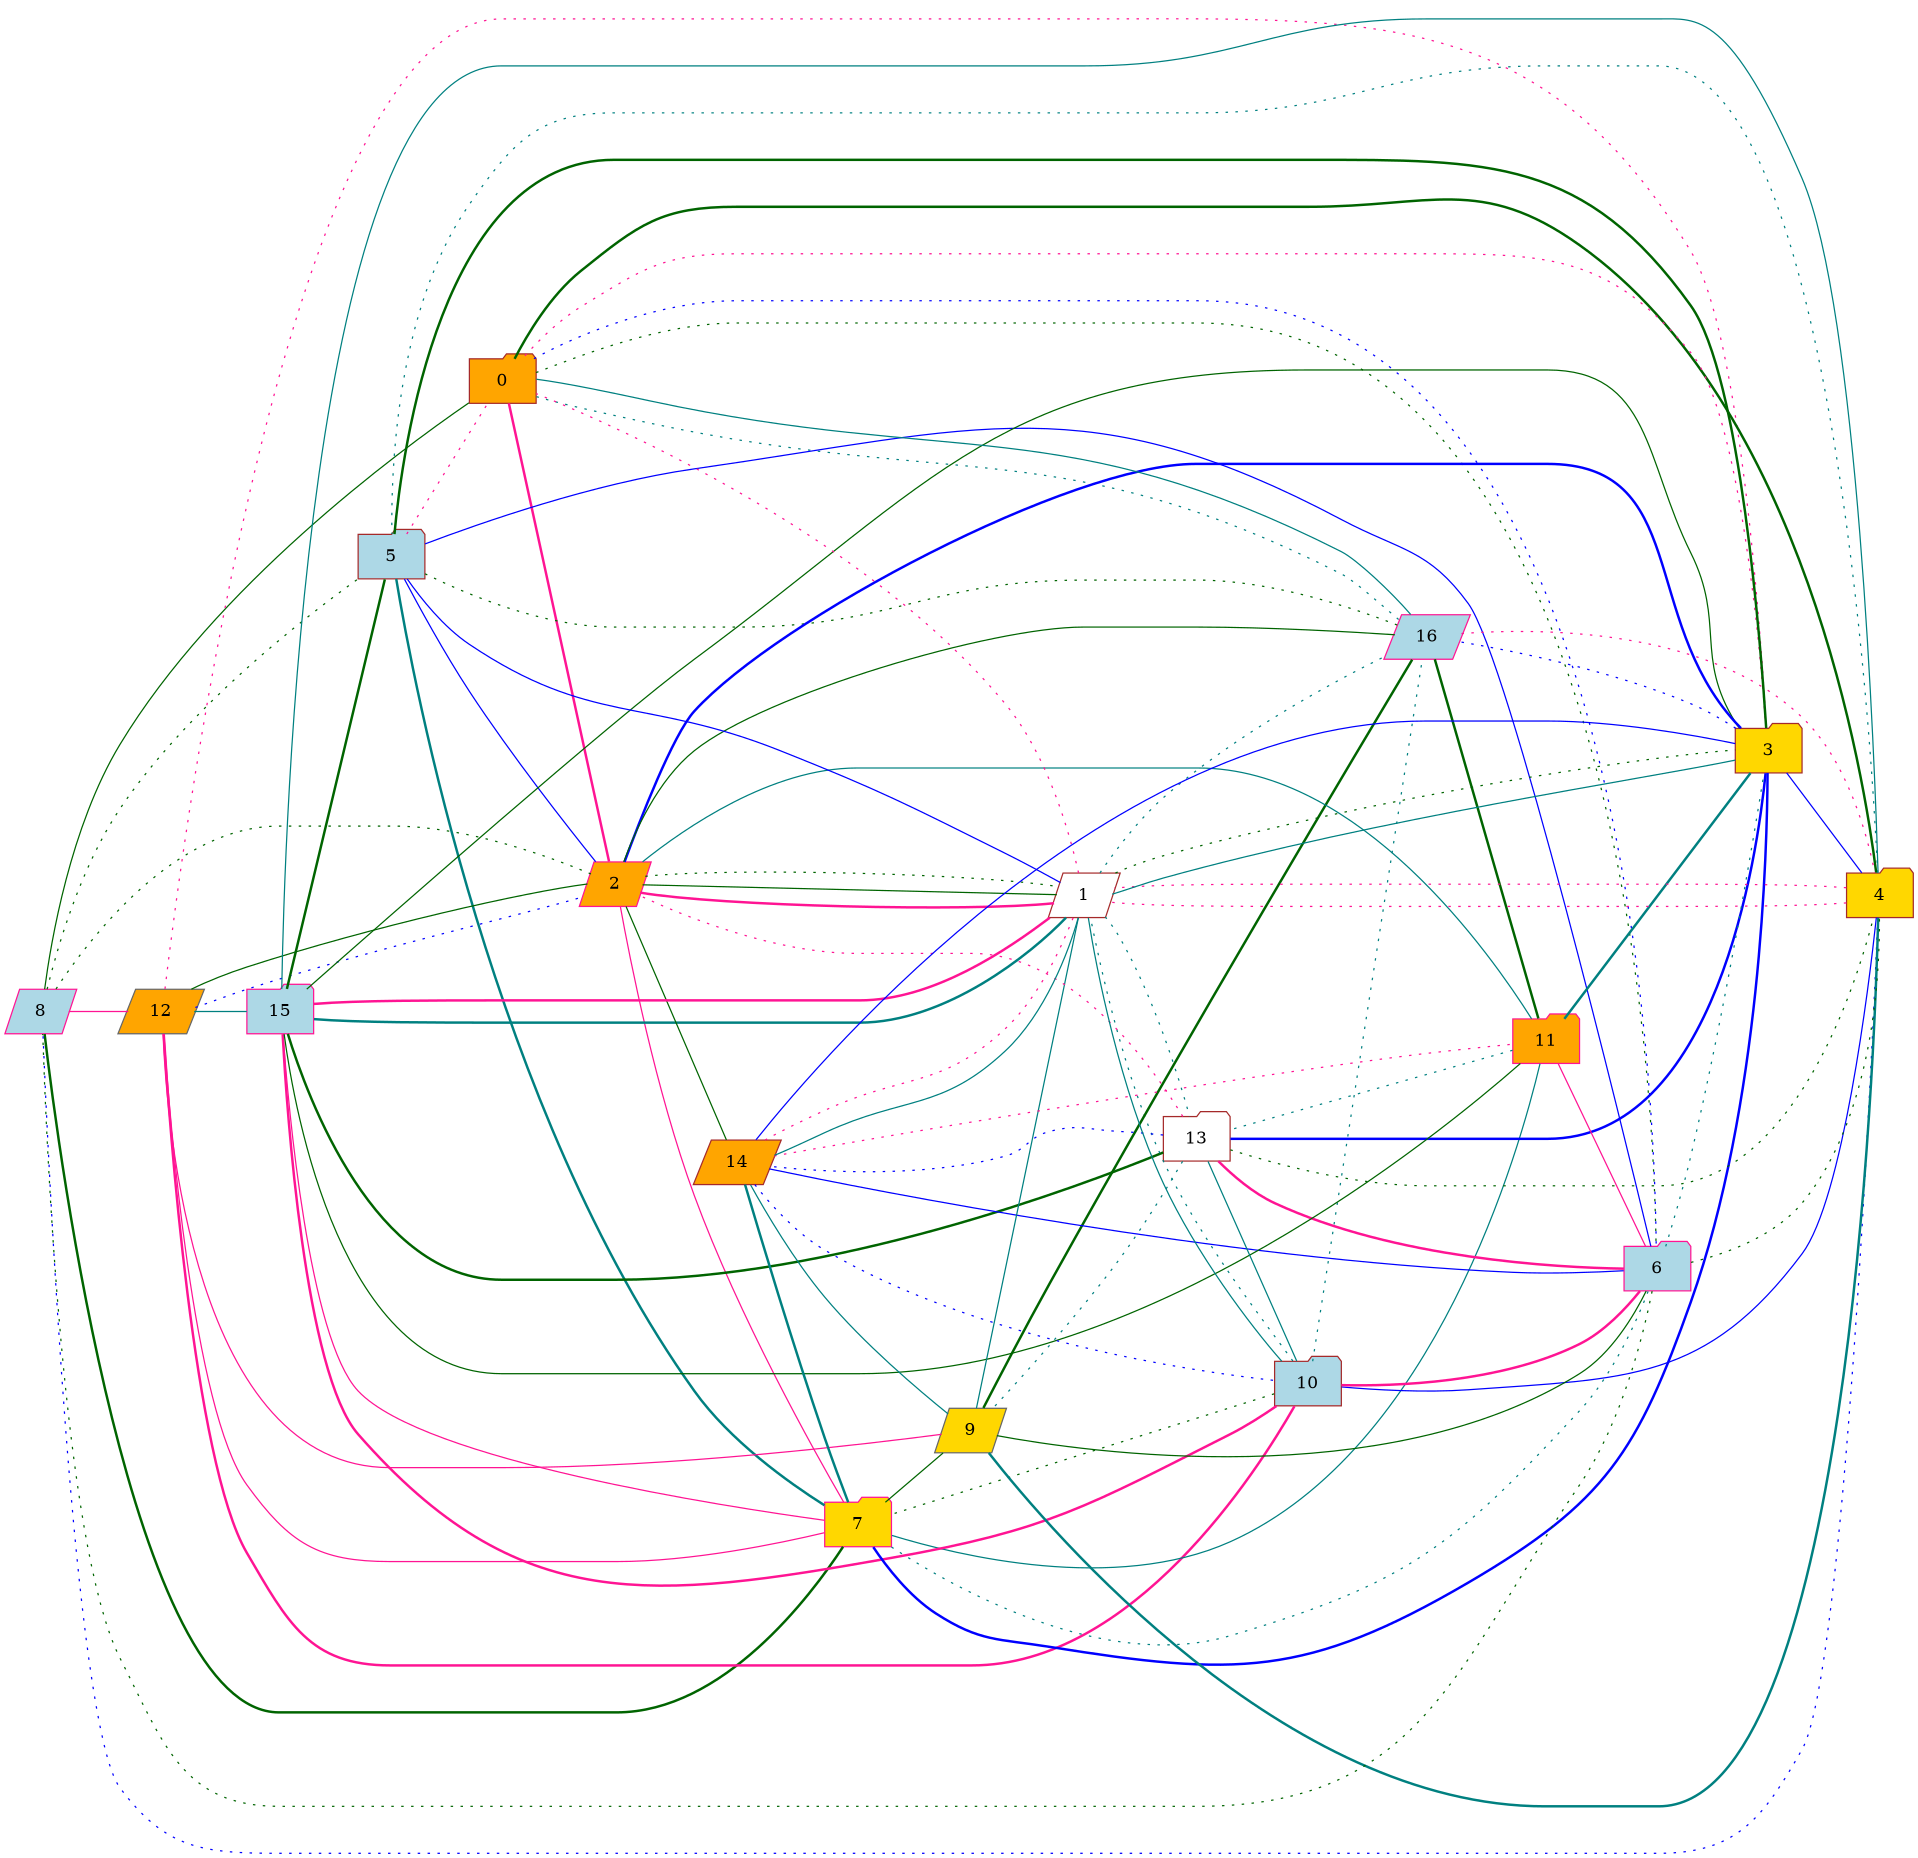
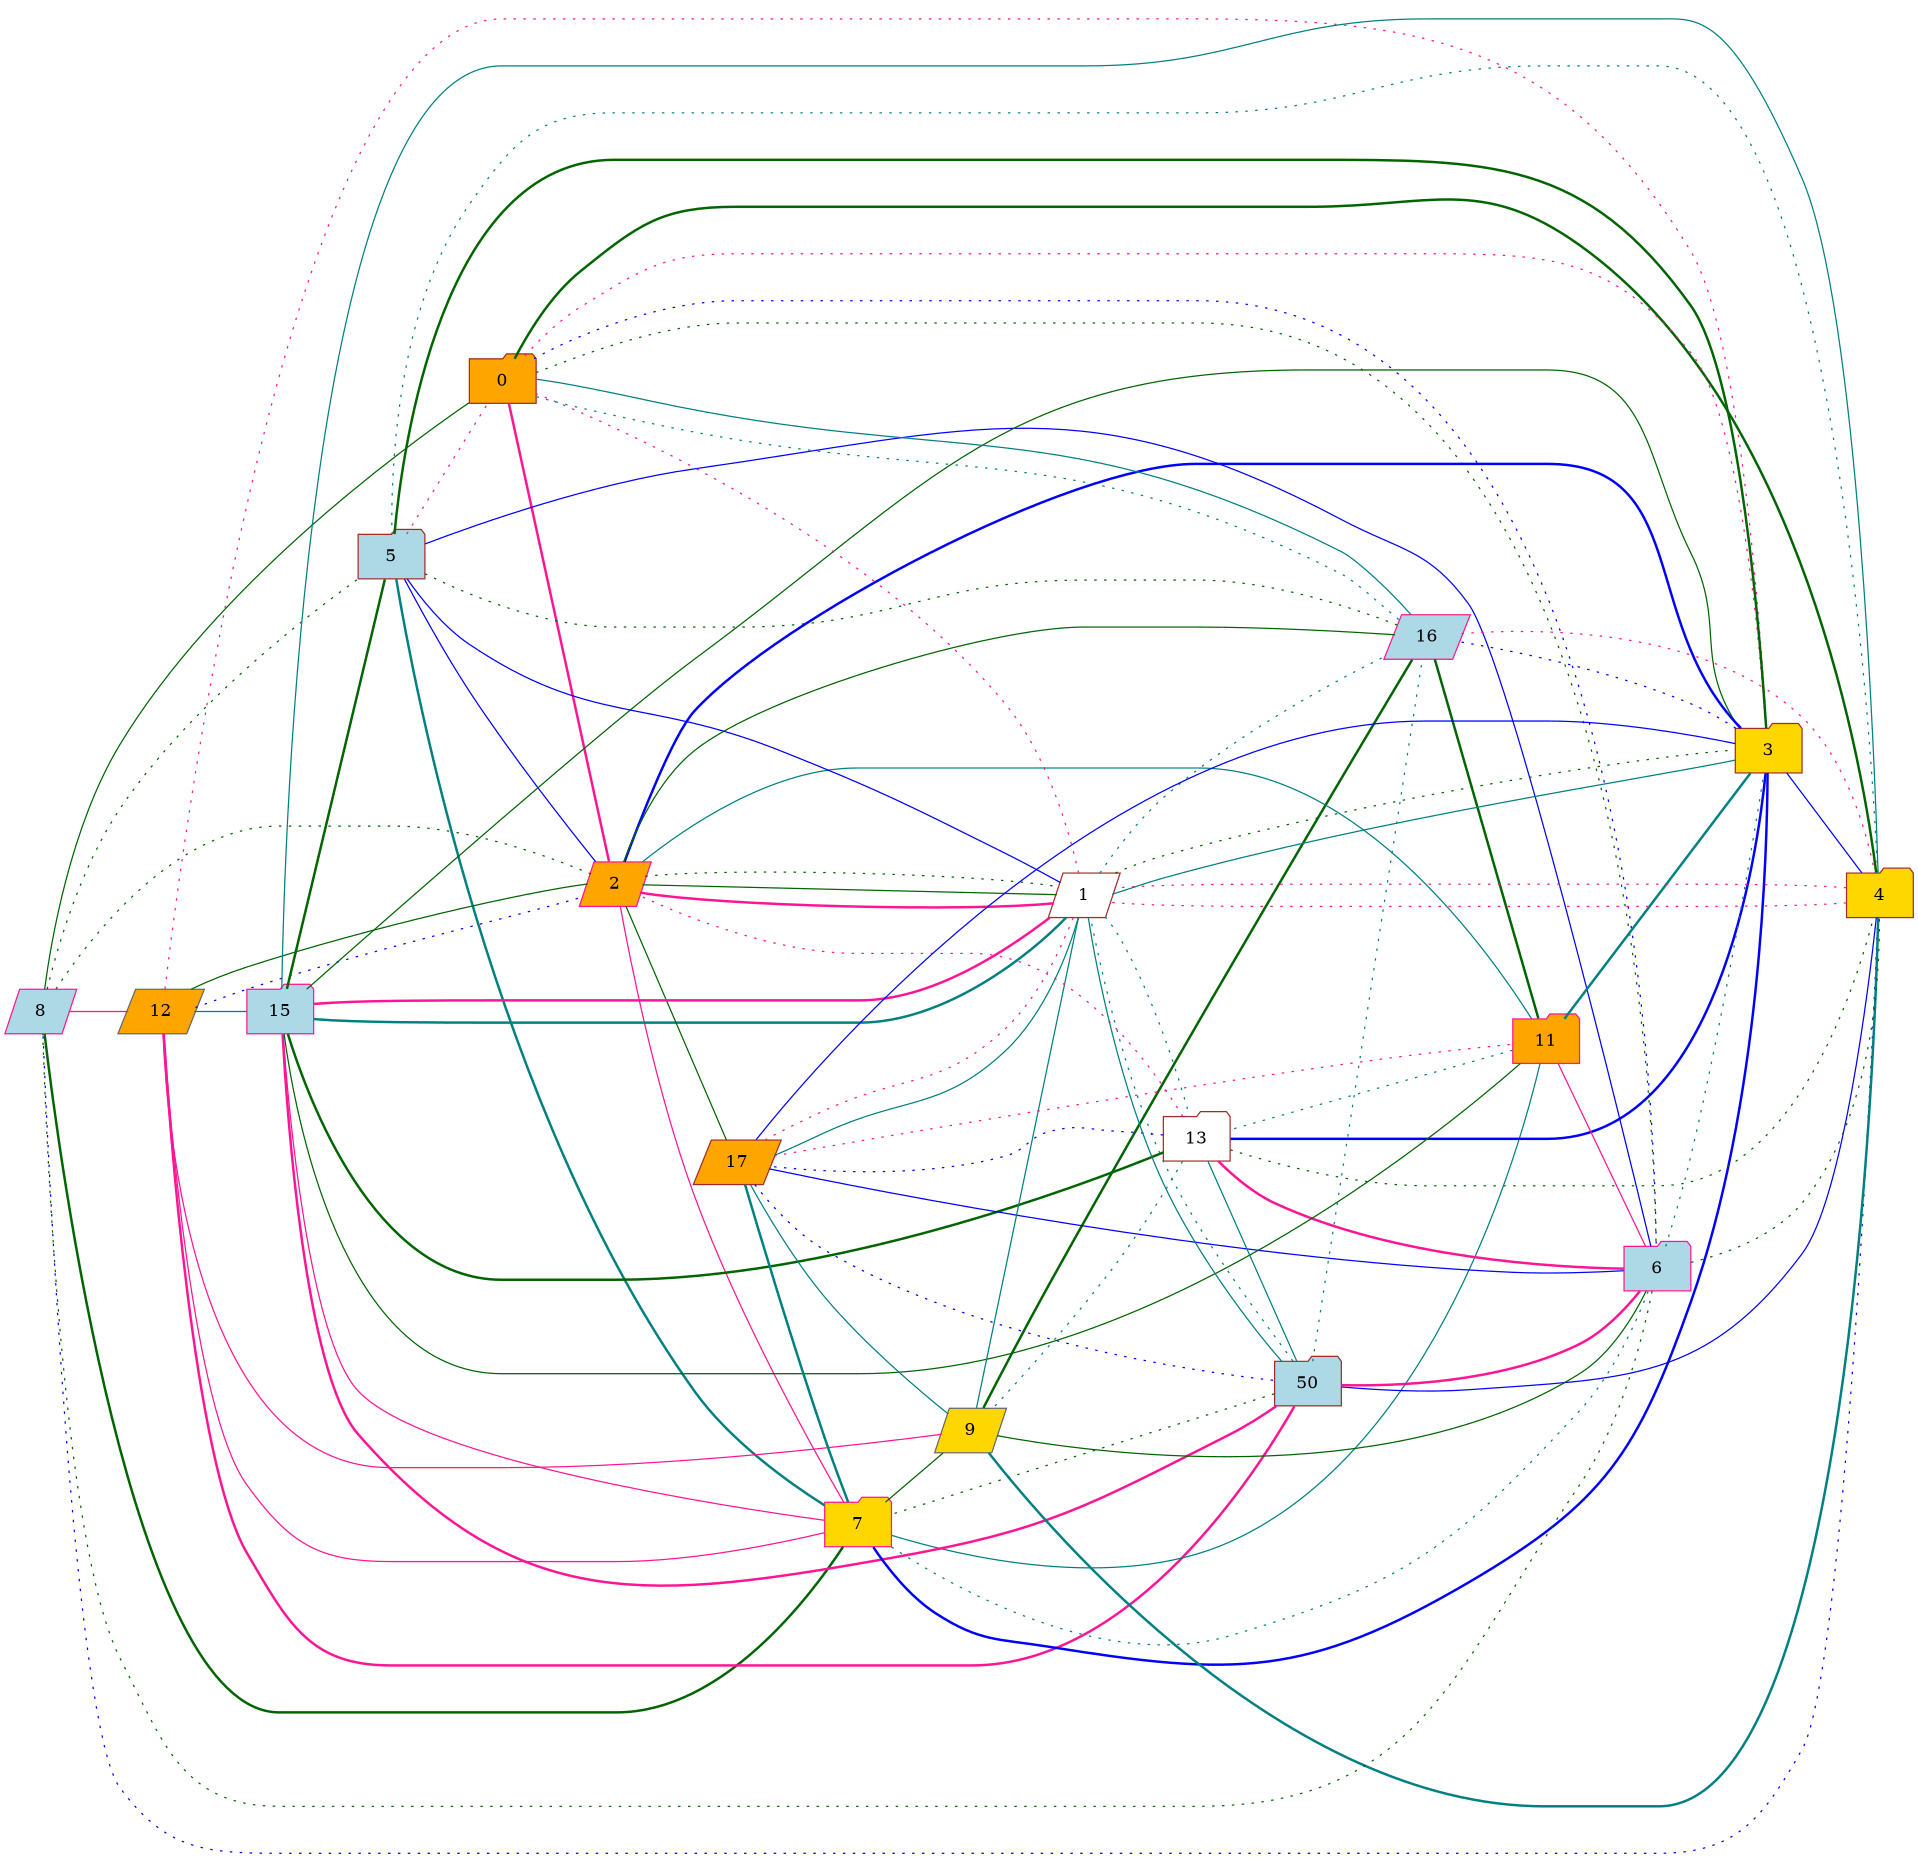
(737, 1162) -> (737, 1162)
(1308, 1384) -> (1308, 1384)
